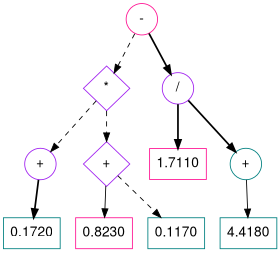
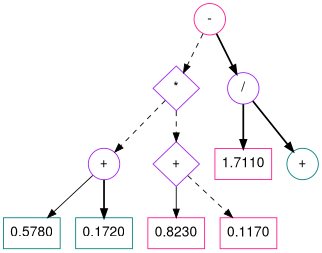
none -> (32, 233)
(176, 233) -> (248, 233)
(248, 233) -> none
